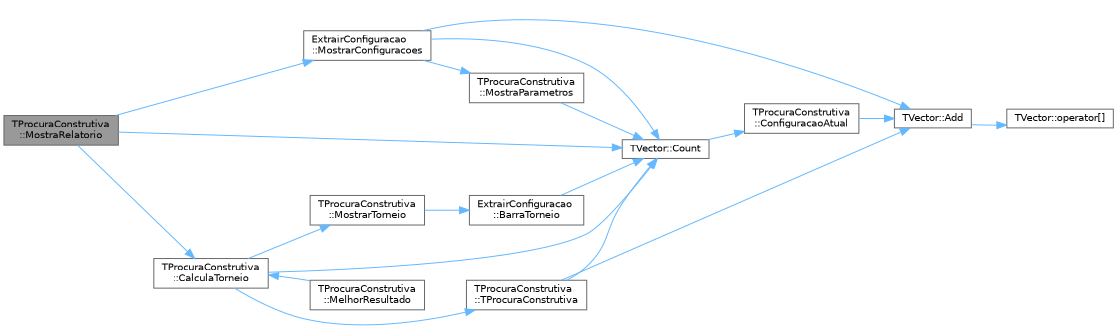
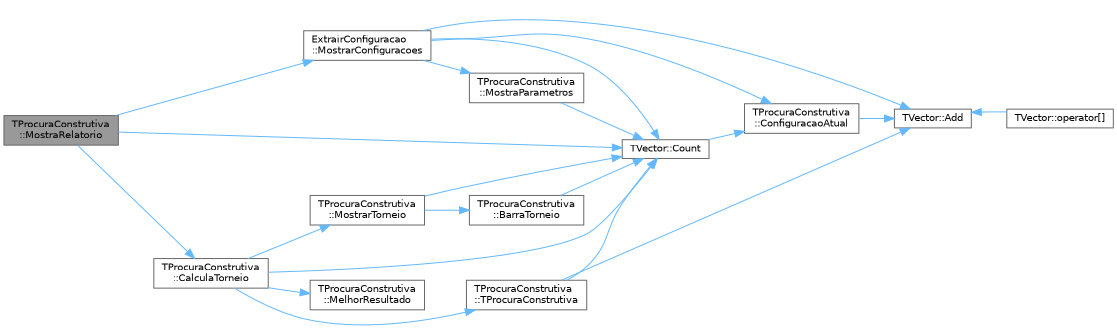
none -> (601, 42)
(984, 125) -> (994, 112)
none -> (518, 176)
(527, 210) -> (527, 210)
(294, 278) -> (284, 290)
